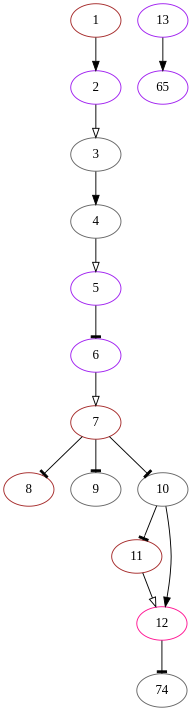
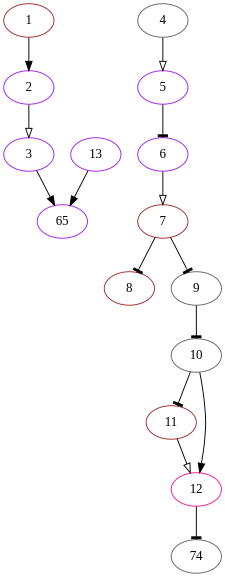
(96, 154) -> (29, 154)
(96, 183) -> (43, 184)
(128, 454) -> (196, 320)
